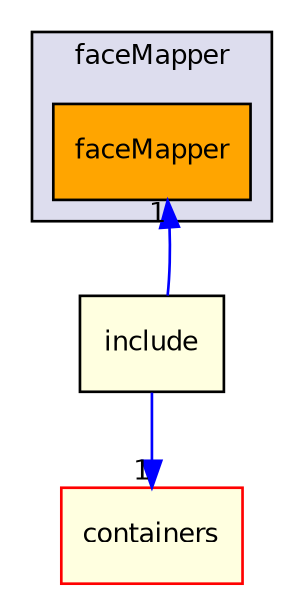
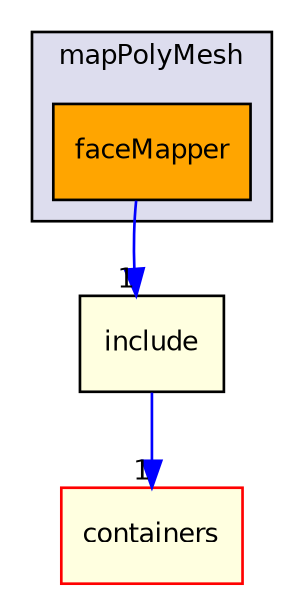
(152, 57) -> (152, 57)
(170, 262) -> (134, 238)
